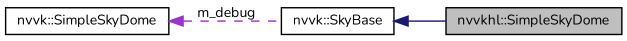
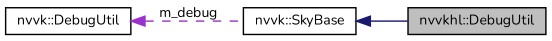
(87, 21) -> (68, 21)
(534, 21) -> (477, 21)
